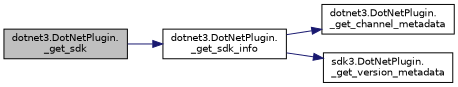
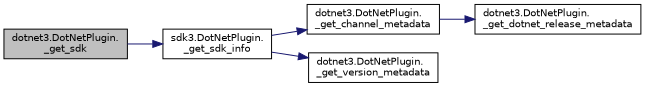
none -> (558, 19)
(225, 44) -> (217, 44)
(388, 68) -> (373, 68)
